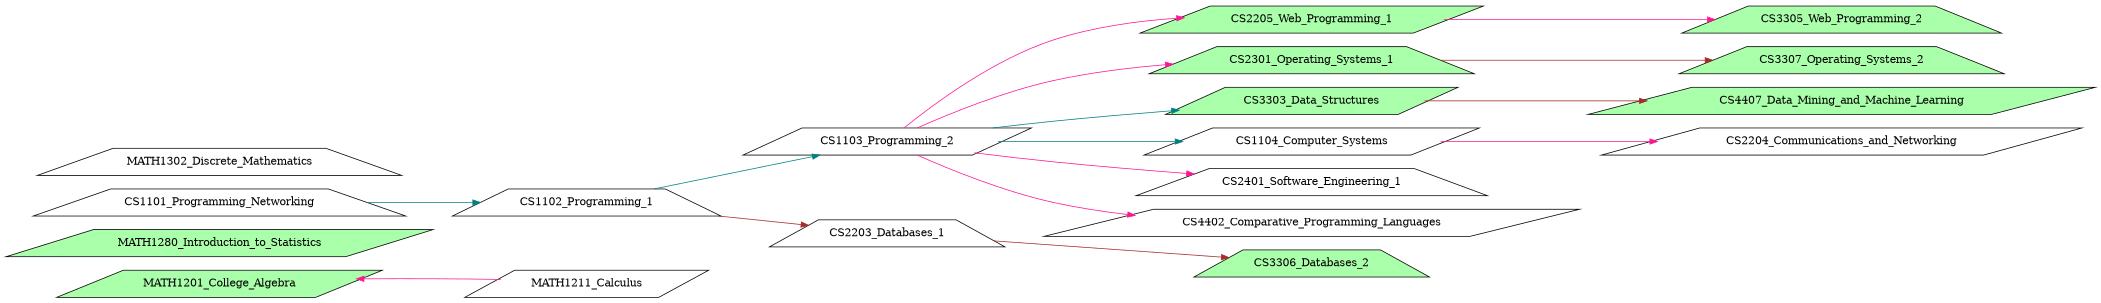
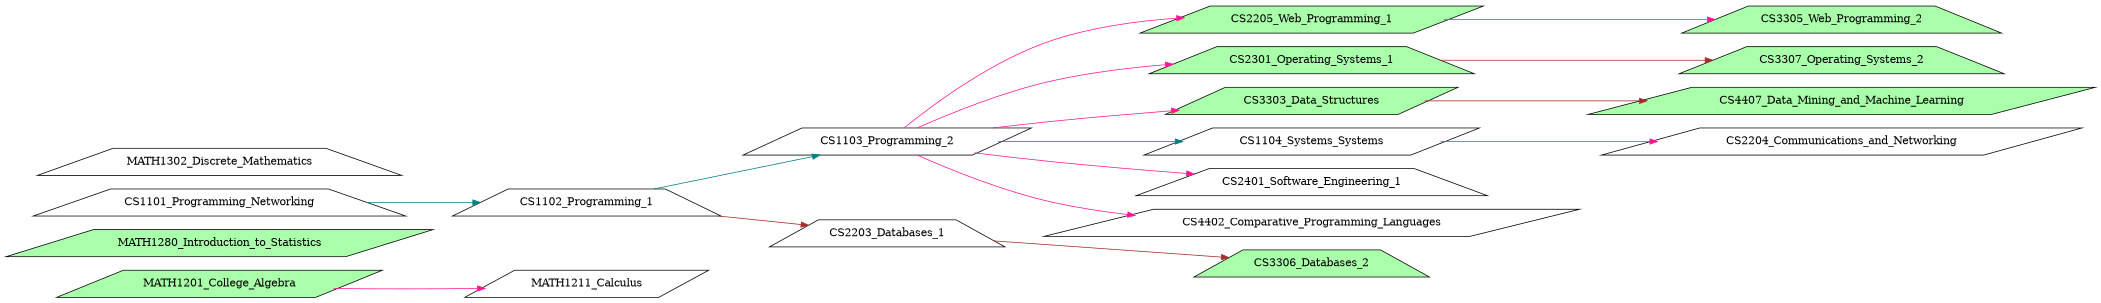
(1082, 118) -> (1082, 118)
(1312, 142) -> (1312, 142)
(432, 279) -> (405, 289)
